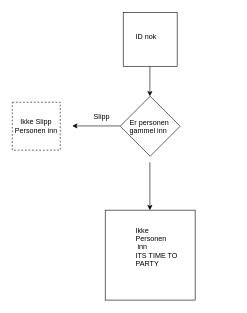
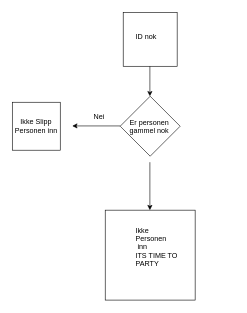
(102, 116) -> (99, 116)
(151, 122) -> (151, 122)
(36, 126) -> (36, 126)
